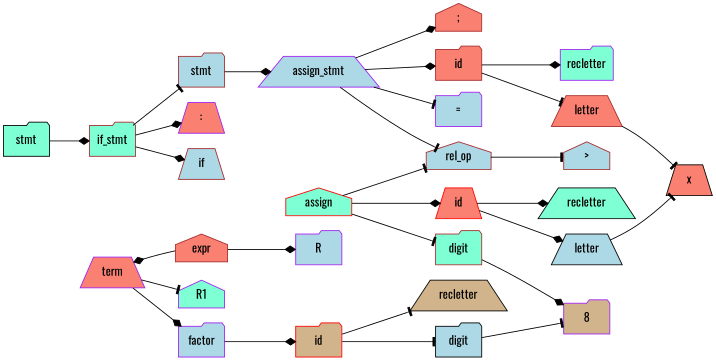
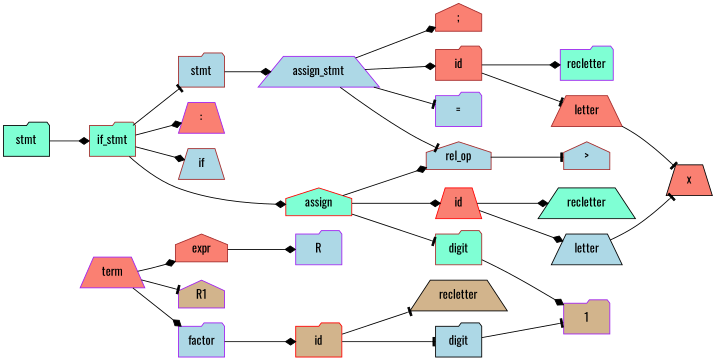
(383, 182) -> (383, 182)
none -> (197, 194)
(159, 255) -> (152, 268)
(201, 296) -> (201, 296)
(587, 319) -> (587, 319)
